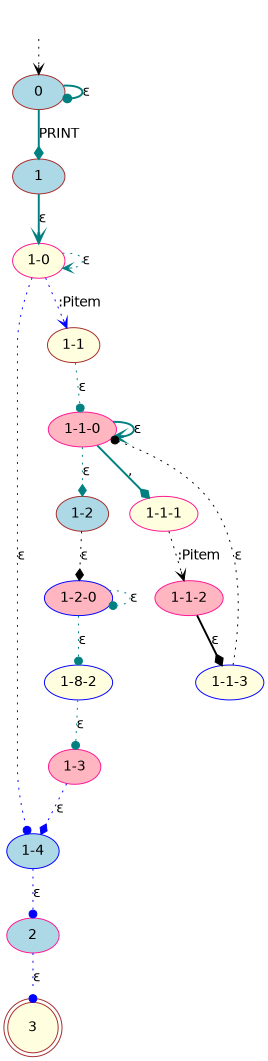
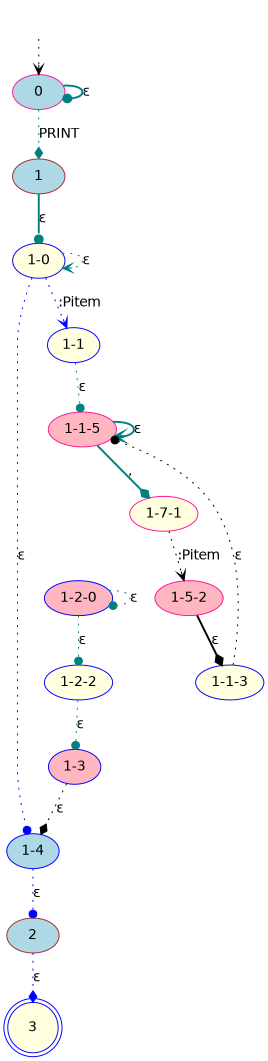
(39, 92) -> (39, 92)
(39, 128) -> (39, 128)
(39, 214) -> (39, 214)
(39, 261) -> (39, 261)
(74, 345) -> (74, 345)
(82, 429) -> (82, 429)
(82, 514) -> none
(164, 514) -> (164, 514)
(189, 598) -> (189, 598)
(79, 682) -> (79, 682)
(75, 767) -> (75, 767)
(56, 804) -> (56, 804)
(33, 936) -> (33, 936)
(33, 972) -> (33, 972)
(33, 1028) -> (33, 1028)
